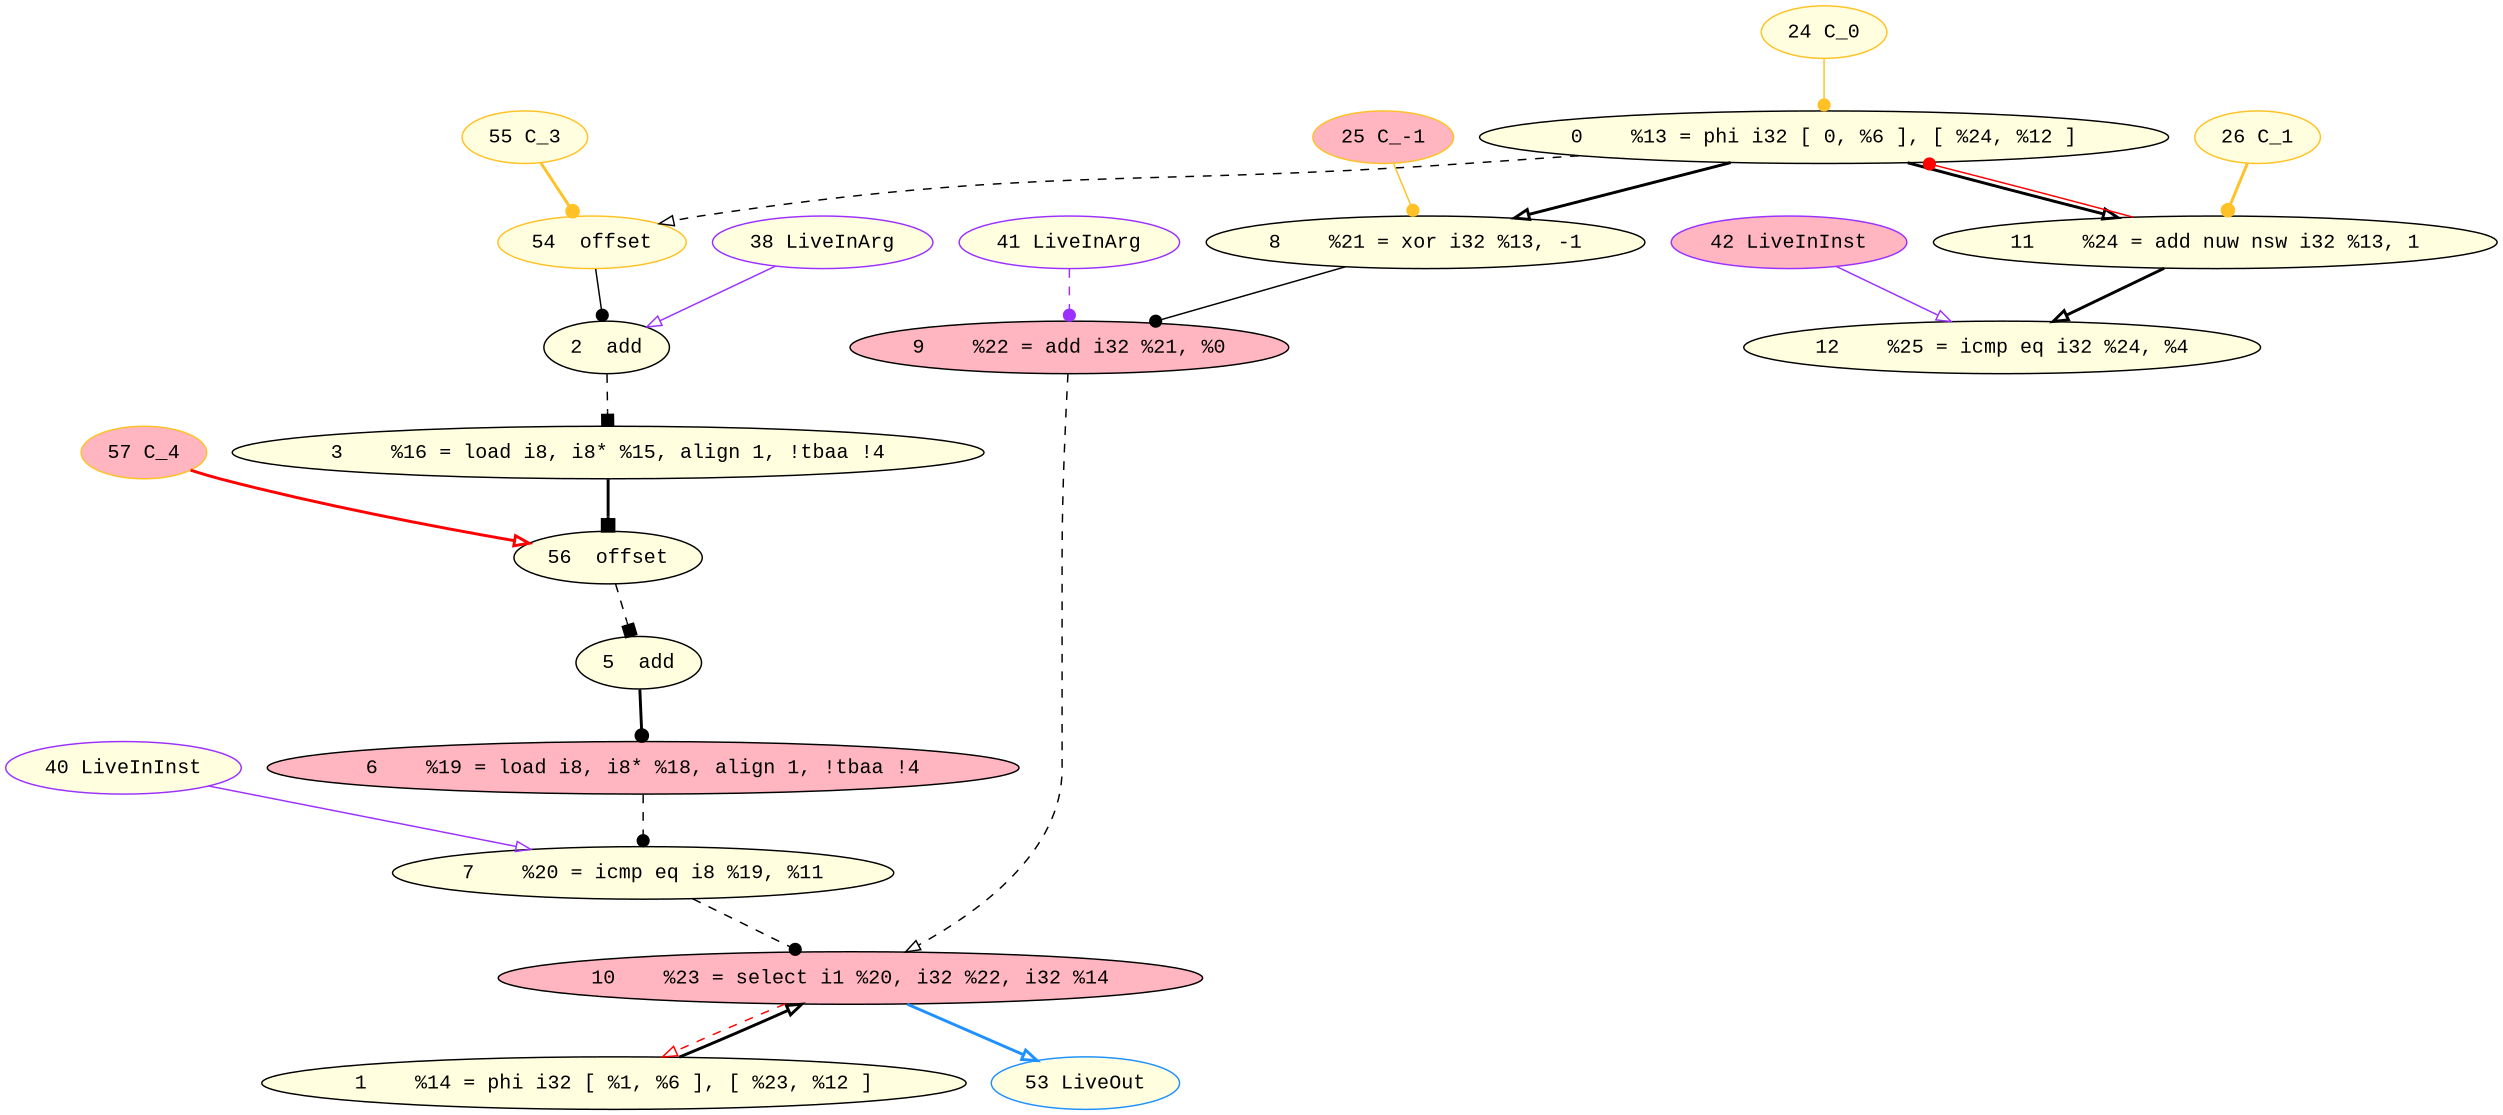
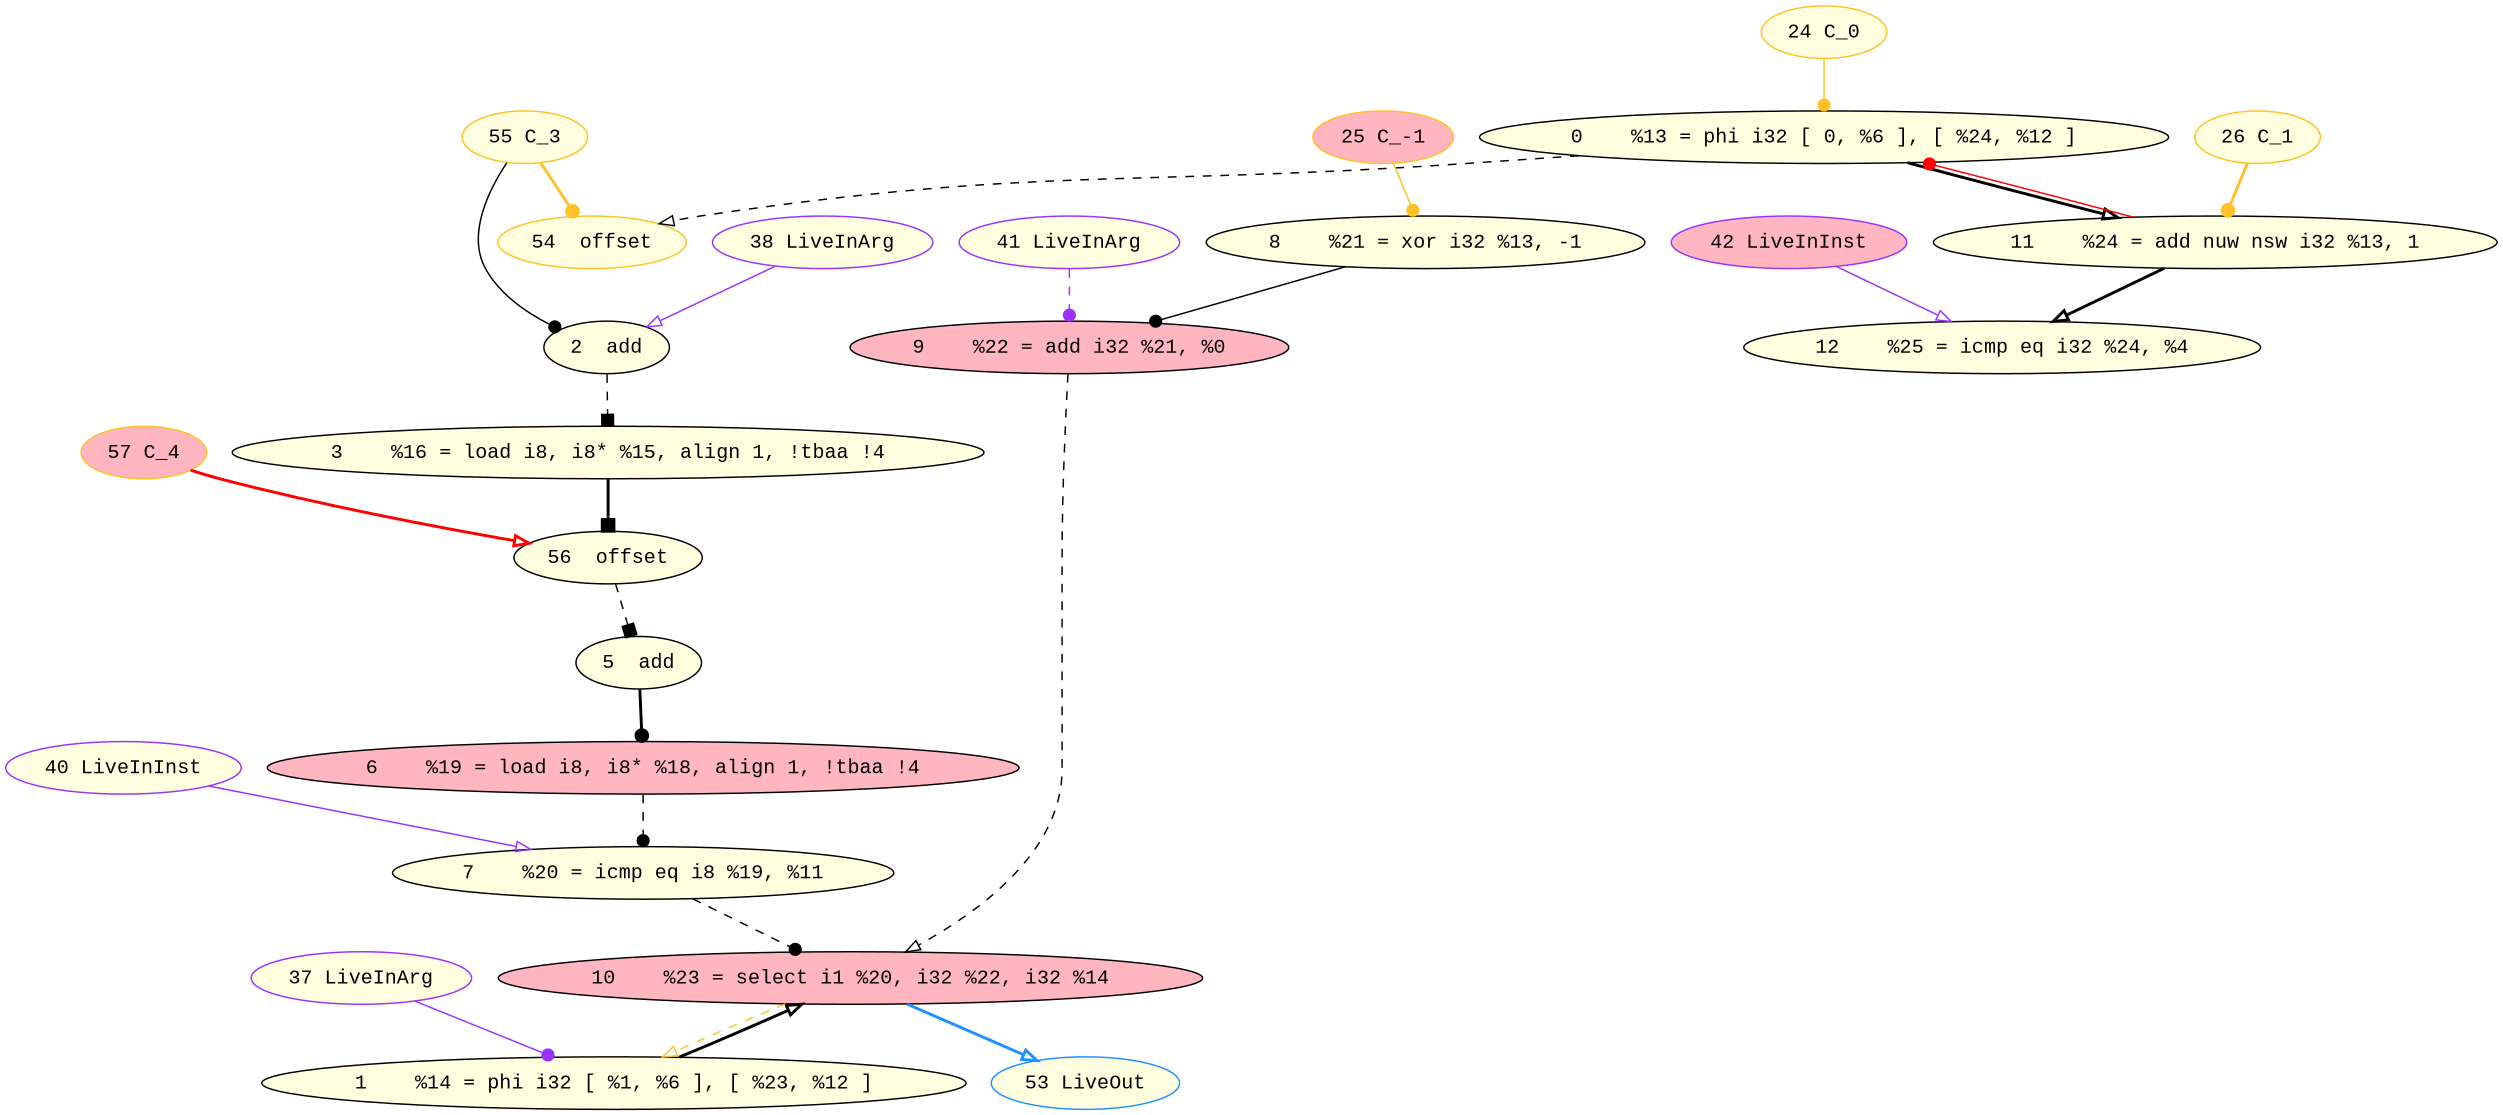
(1630, 189) -> none
(599, 289) -> (480, 256)
none -> (361, 978)
(730, 1027) -> (730, 1027)
